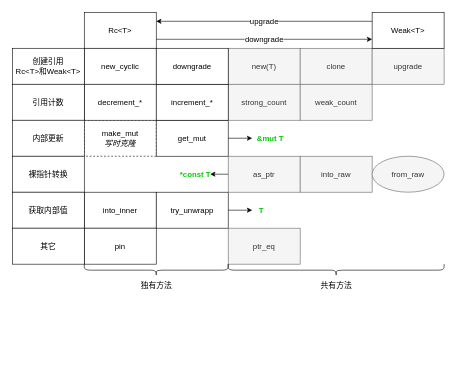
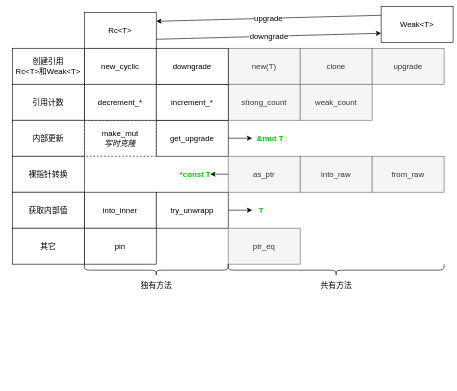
(408, 30) -> (417, 24)
(192, 138) -> (192, 138)
(408, 174) -> (408, 174)
